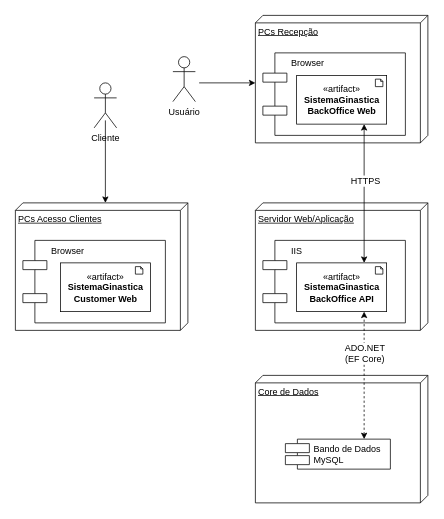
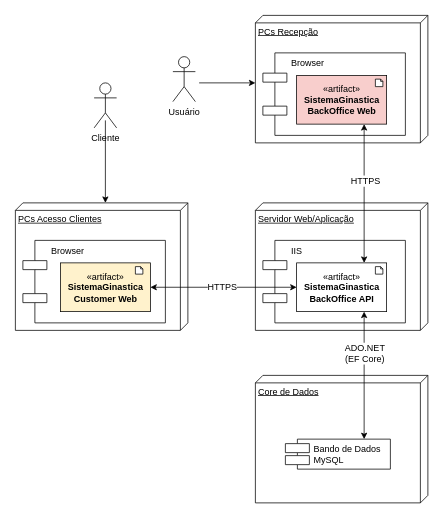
(342, 100) -> (342, 100)
(105, 287) -> (105, 287)
none -> (224, 287)
(364, 399) -> (364, 399)
